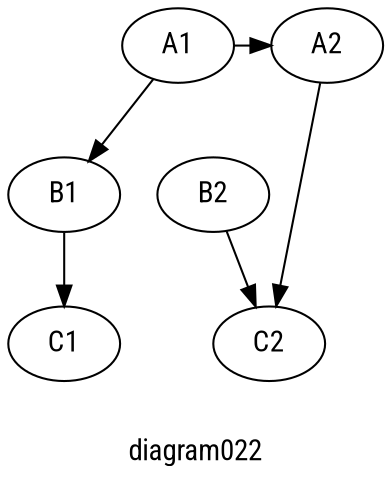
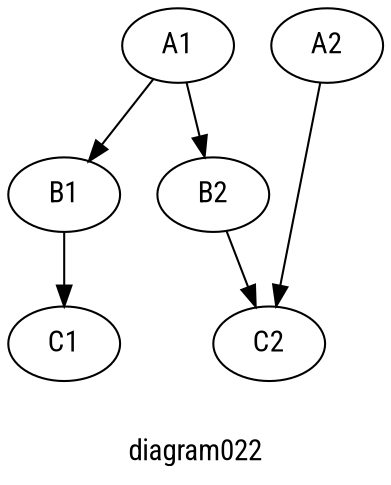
(242, 46) -> (193, 110)
